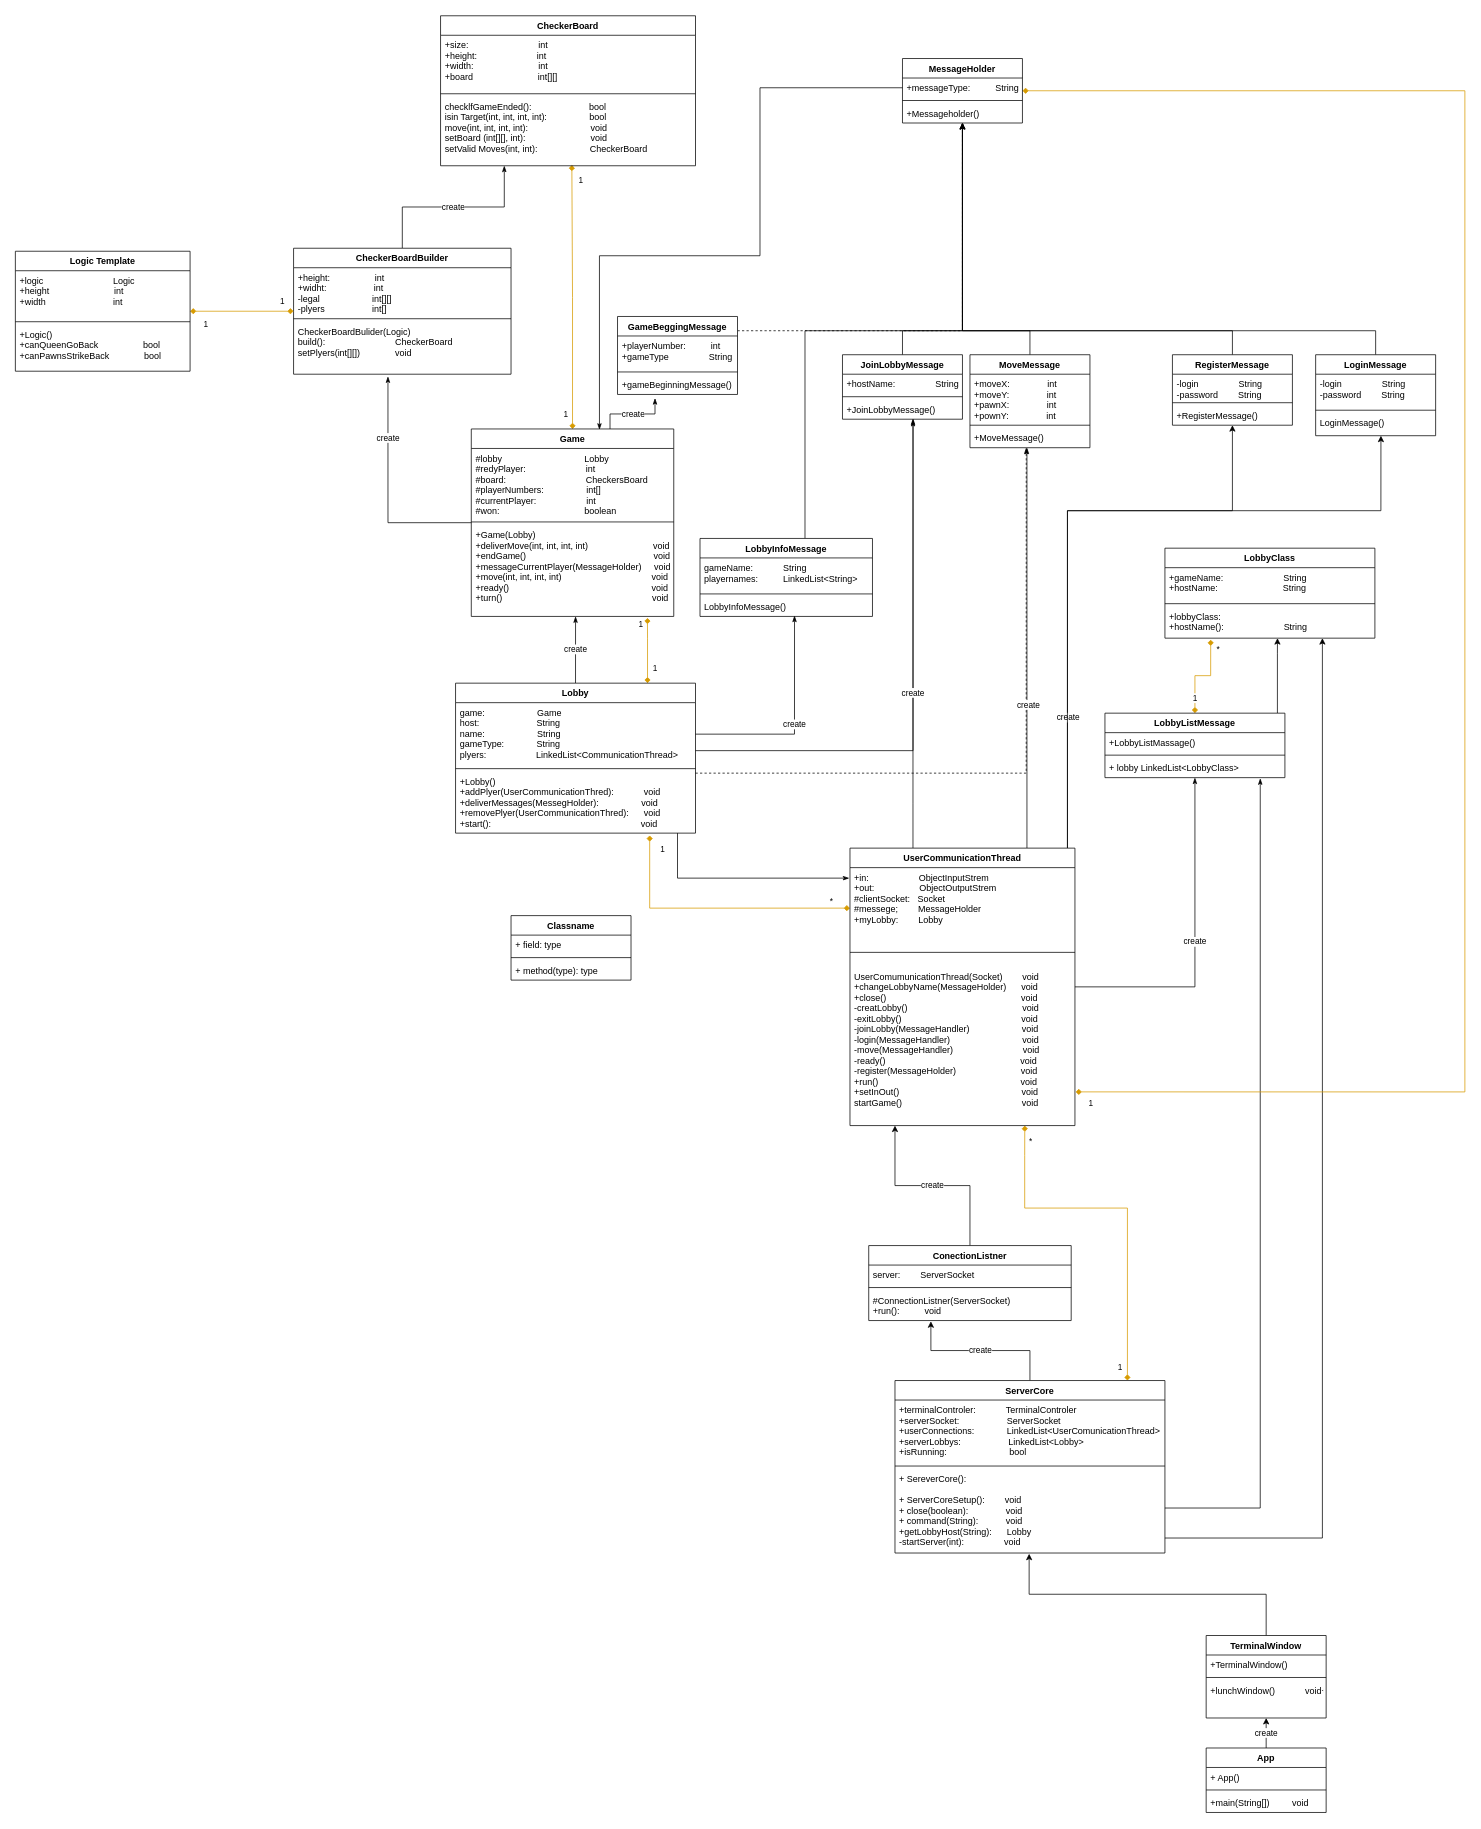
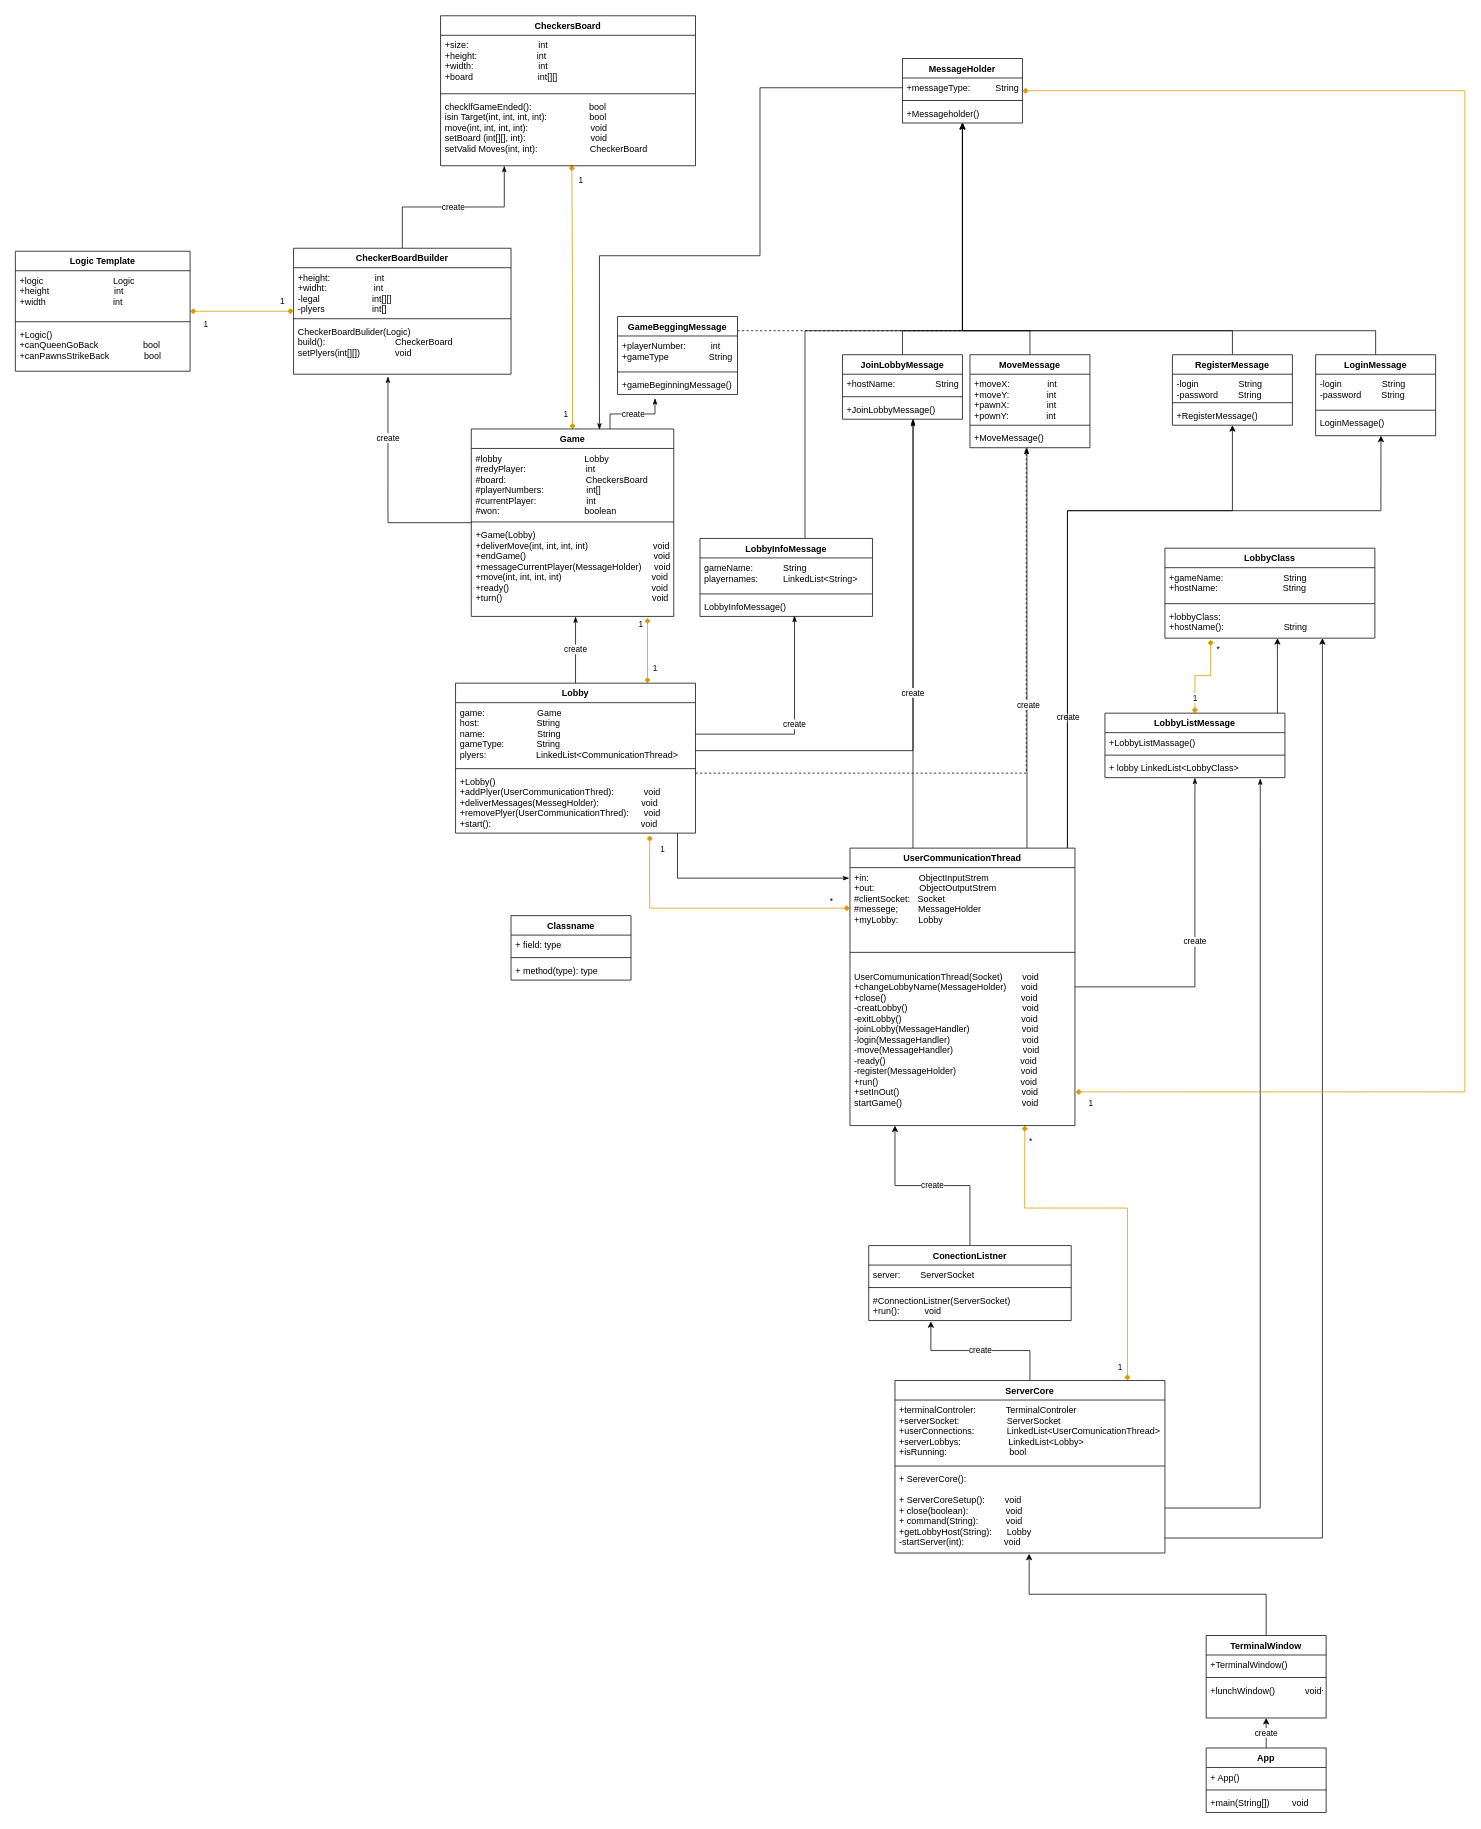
(568, 26) -> (568, 26)
